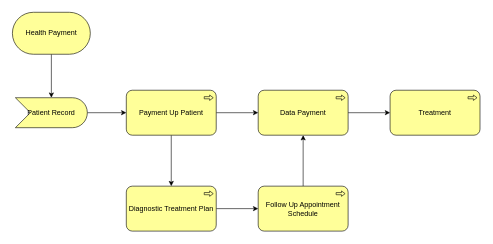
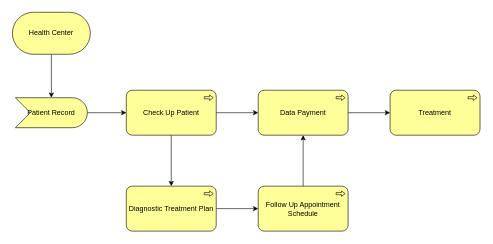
(51, 33) -> (51, 33)
(171, 113) -> (171, 113)
